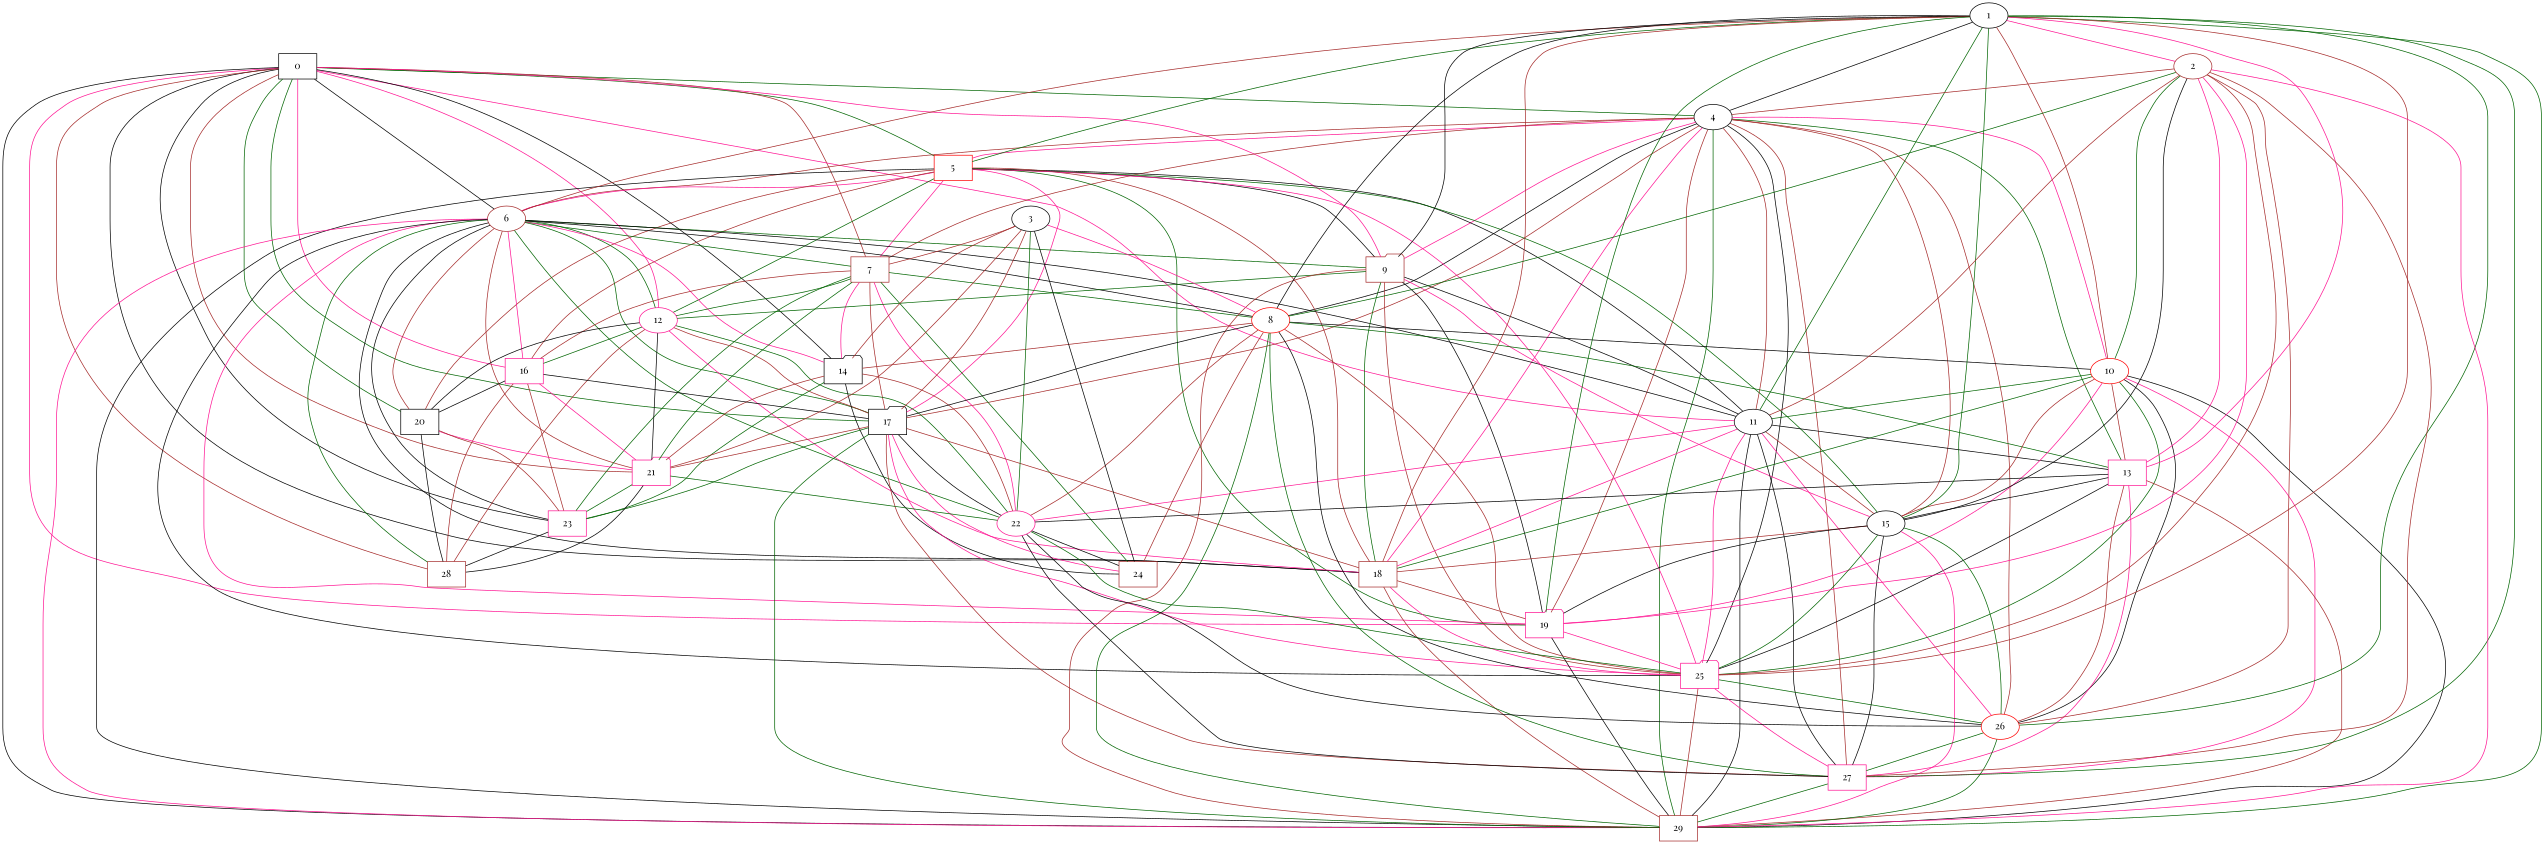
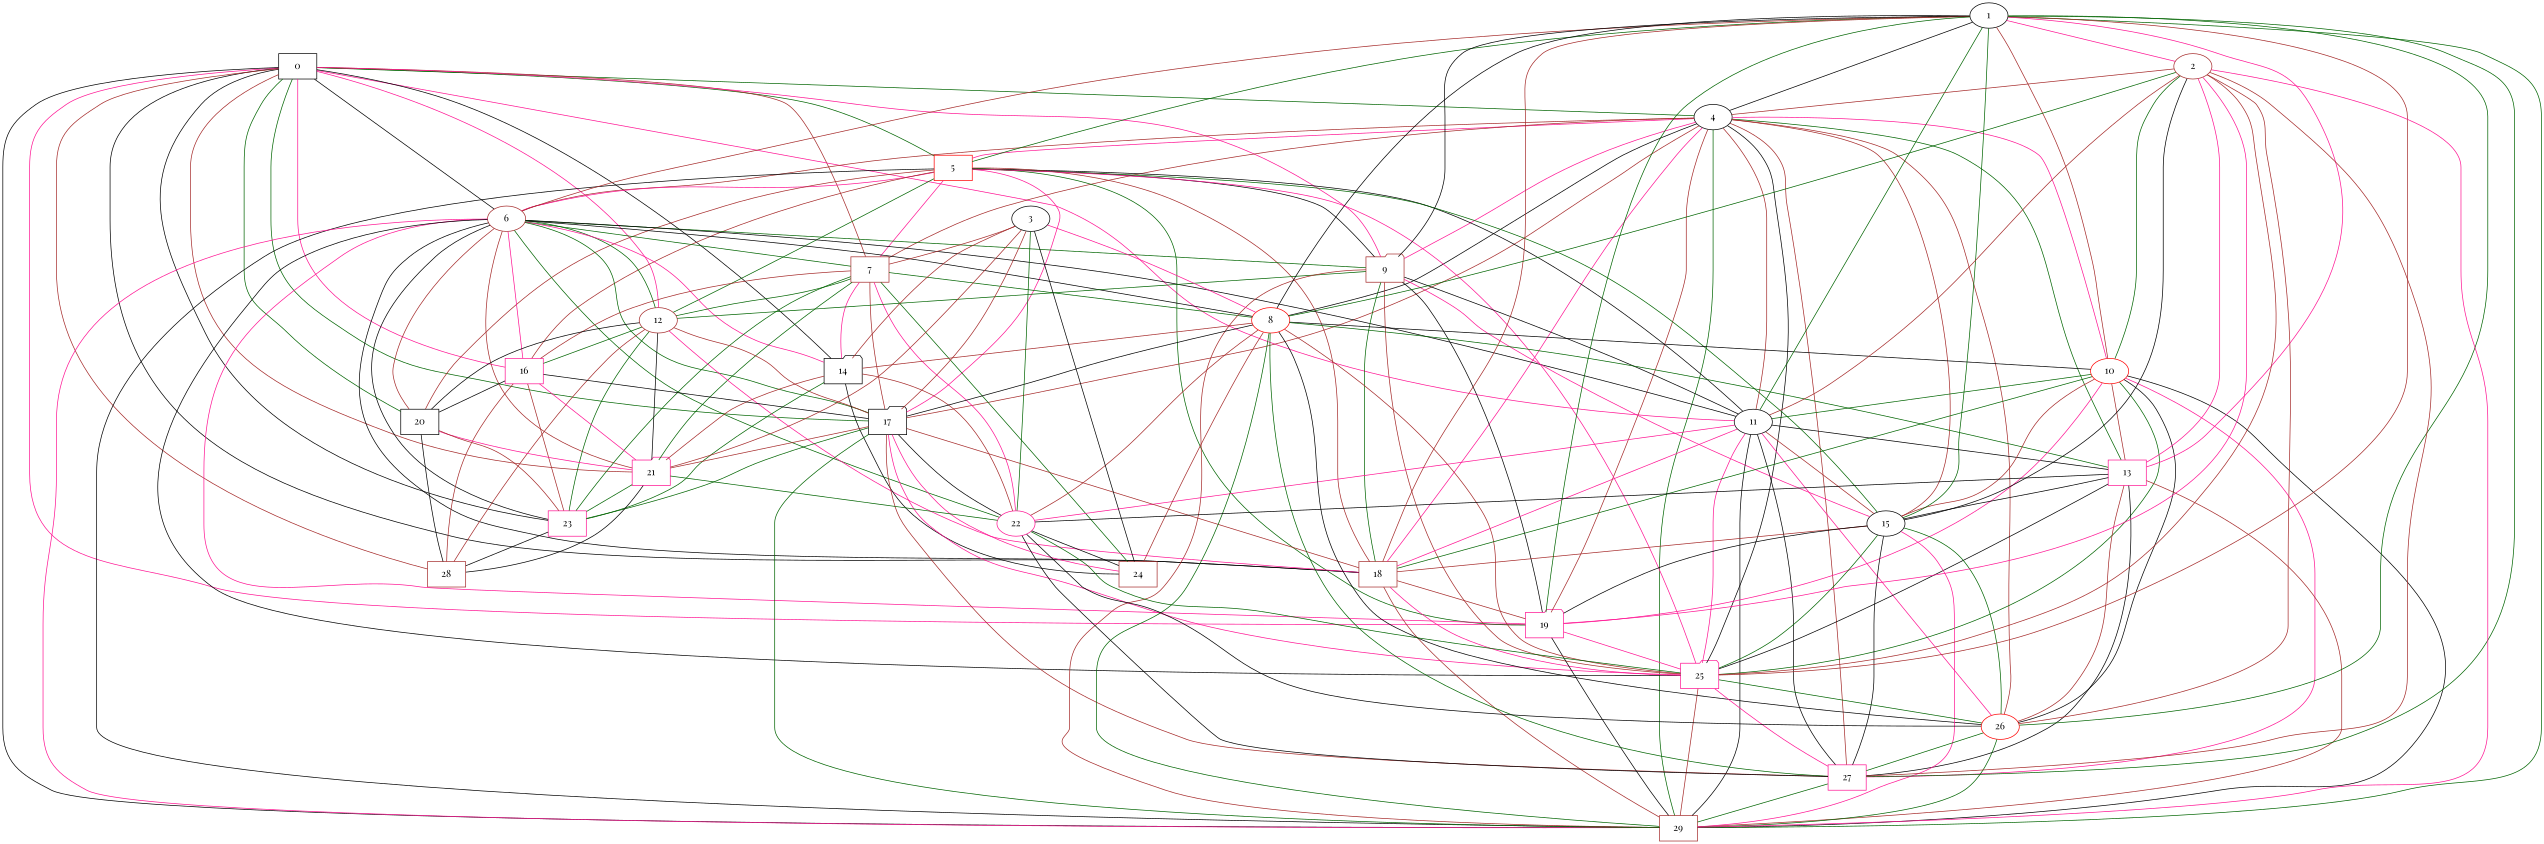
(658, 320) -> (658, 320)
(314, 362) -> none
(868, 396) -> (595, 415)
(2070, 711) -> (2070, 711)
